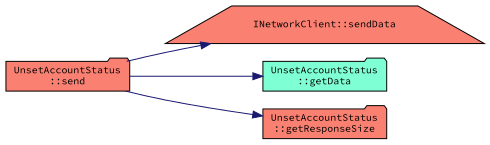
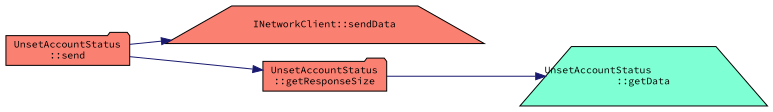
(191, 76) -> (461, 76)
(325, 76) -> (644, 76)
